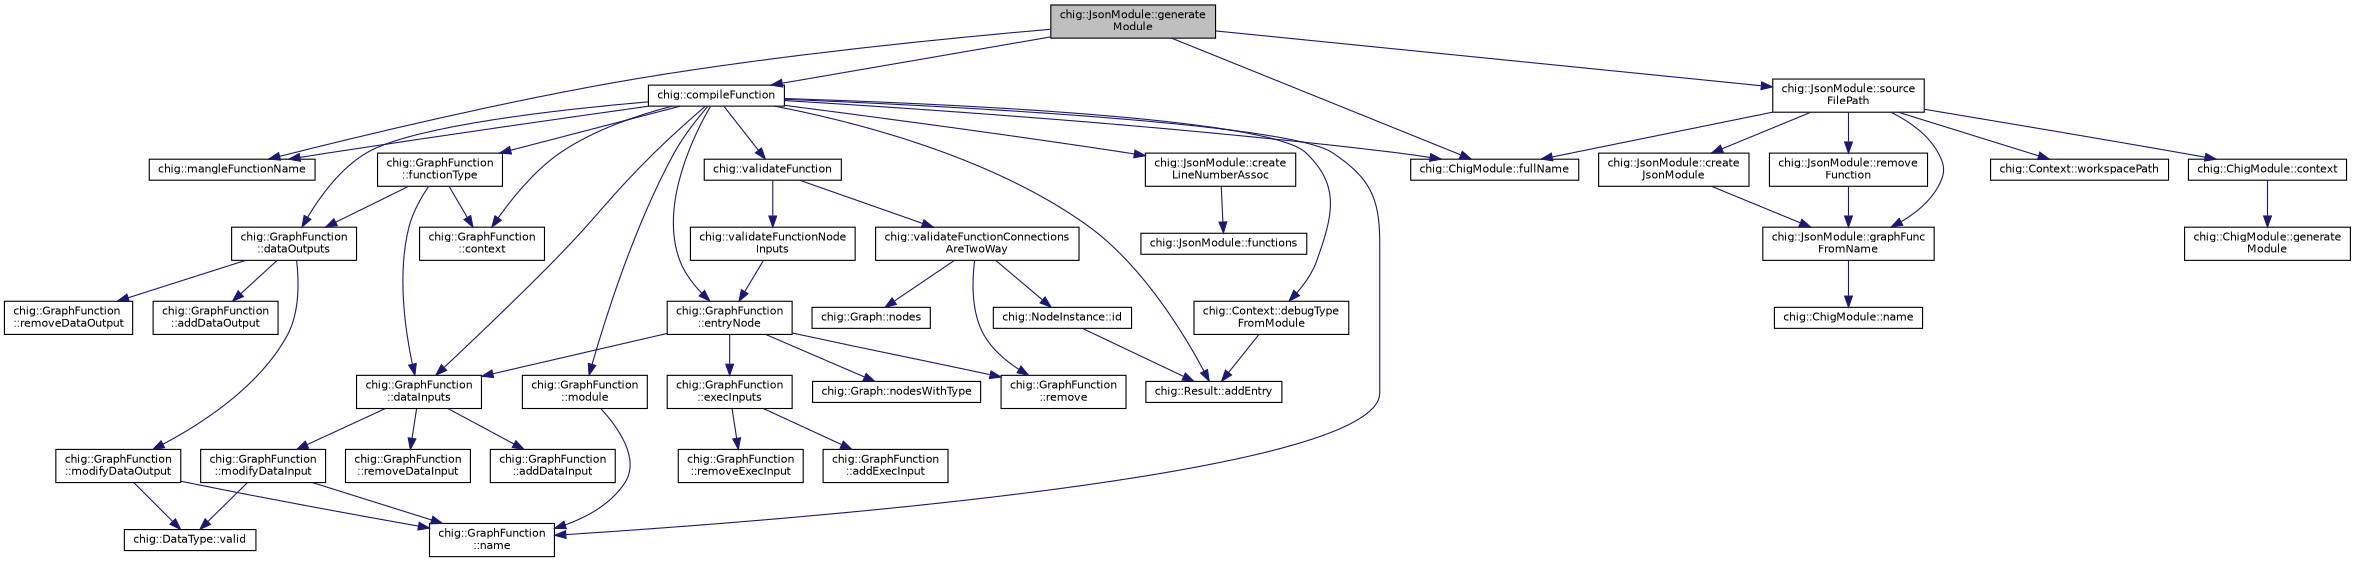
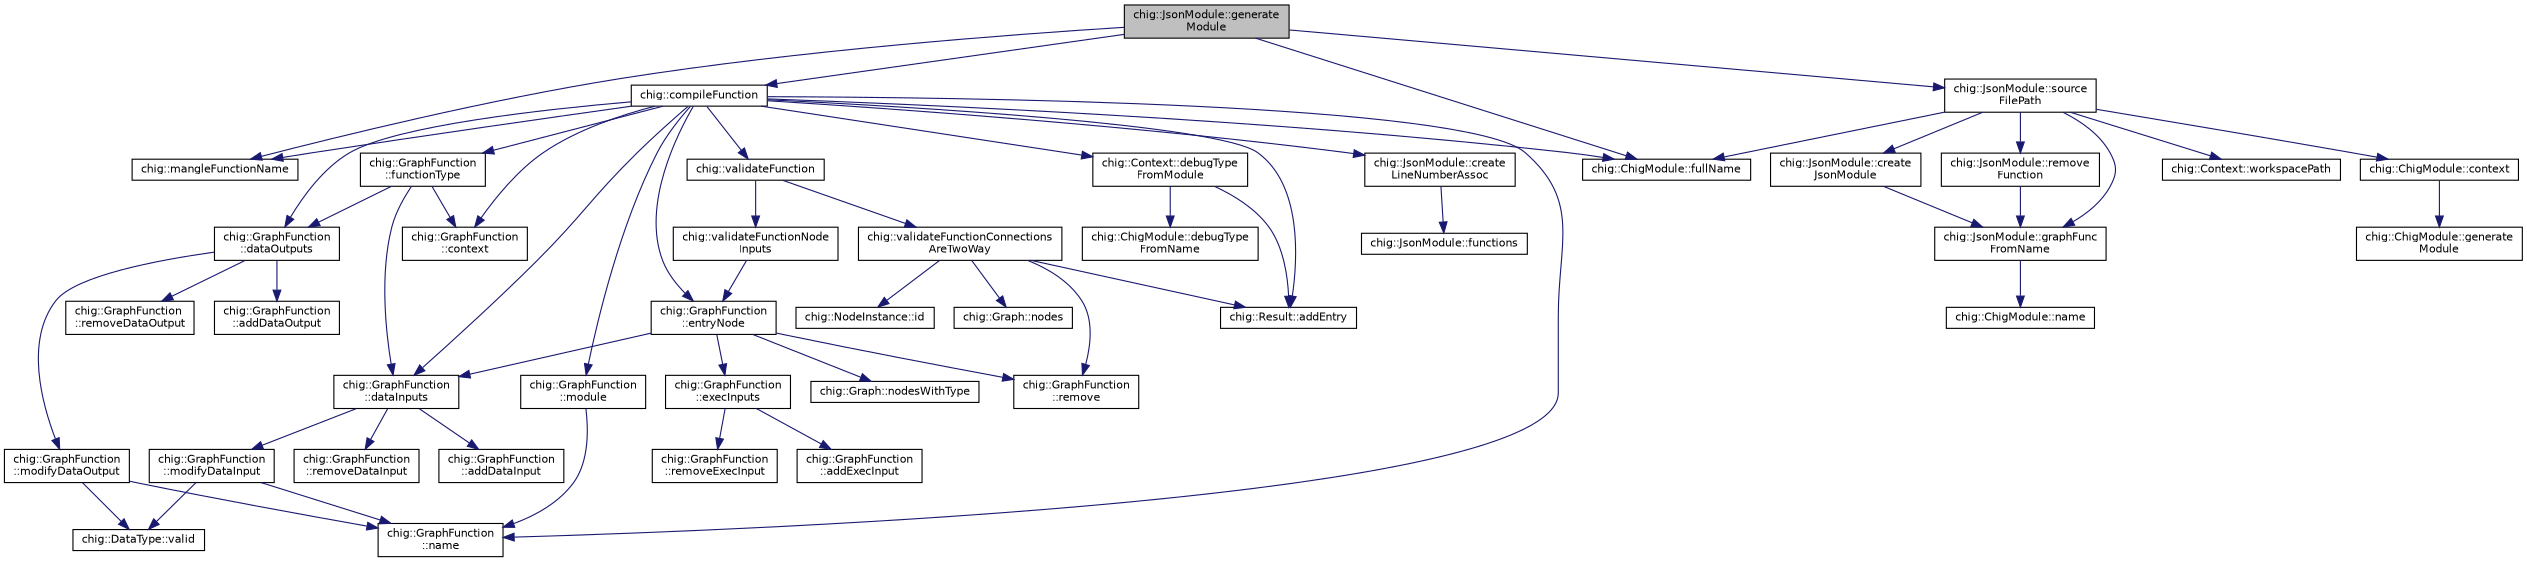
none -> (1170, 244)
(1133, 352) -> (1133, 283)
